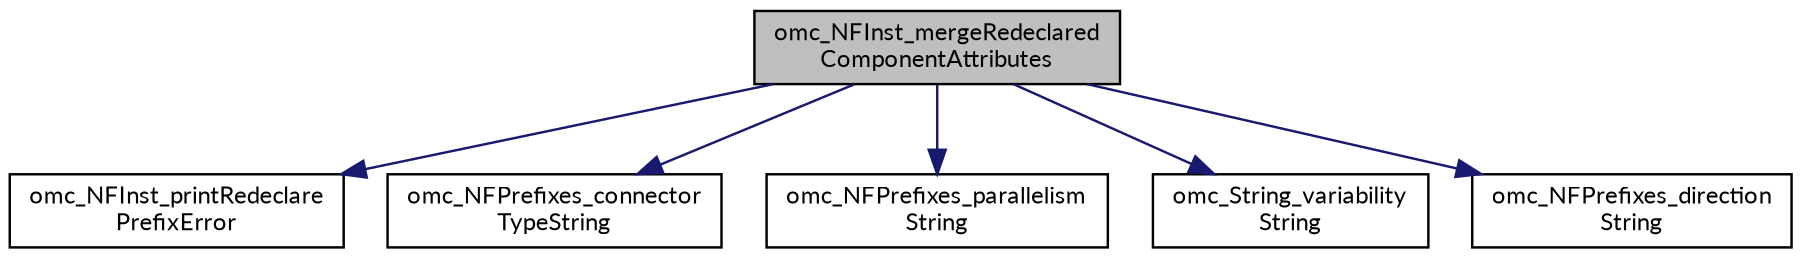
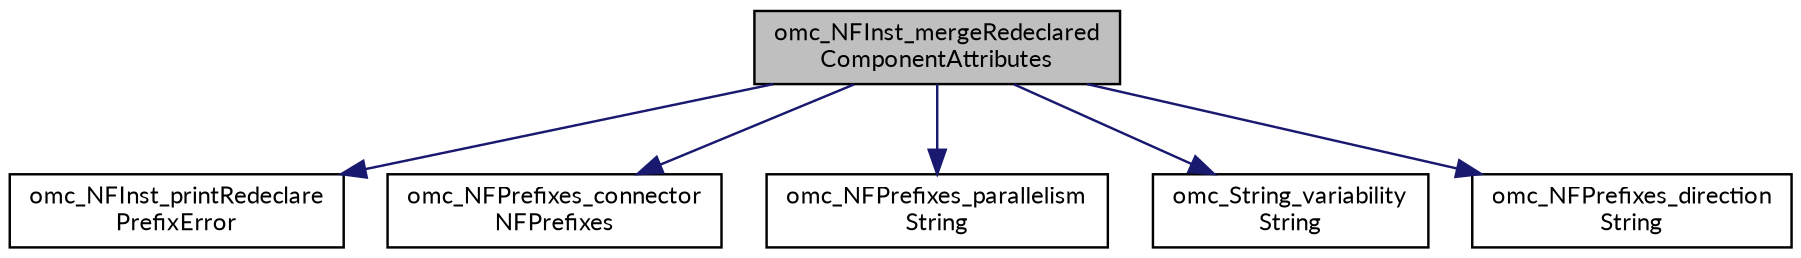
(555, 211) -> (555, 211)
